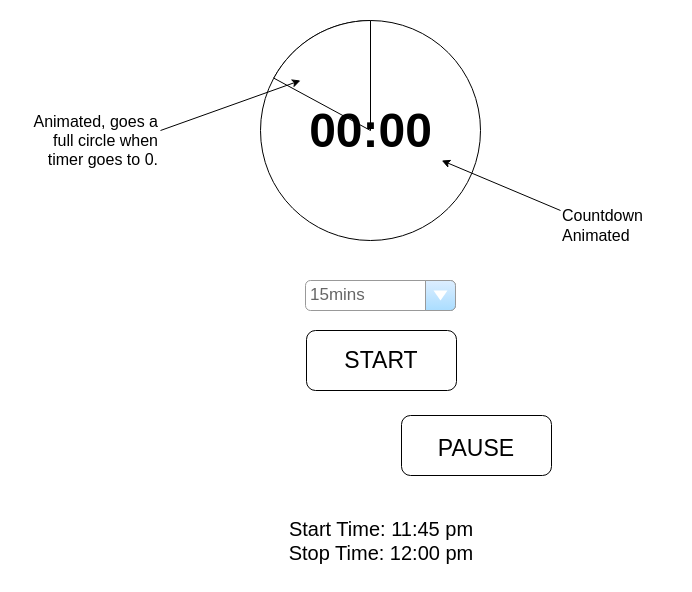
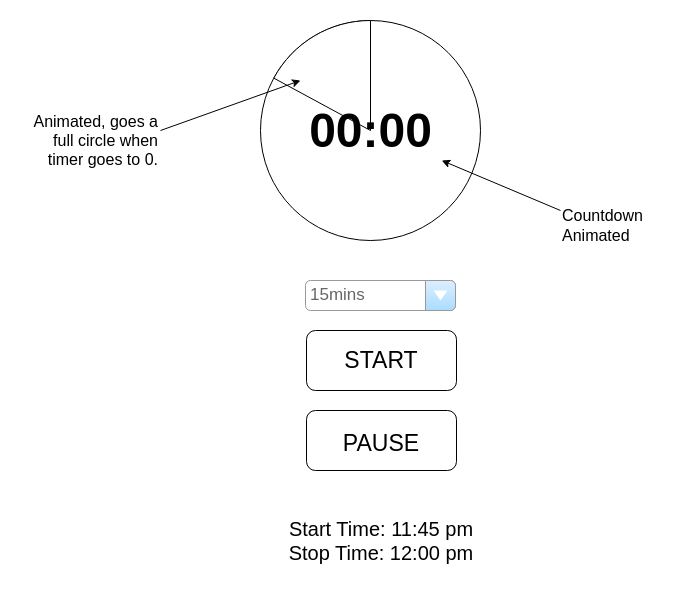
(477, 446) -> (382, 441)
